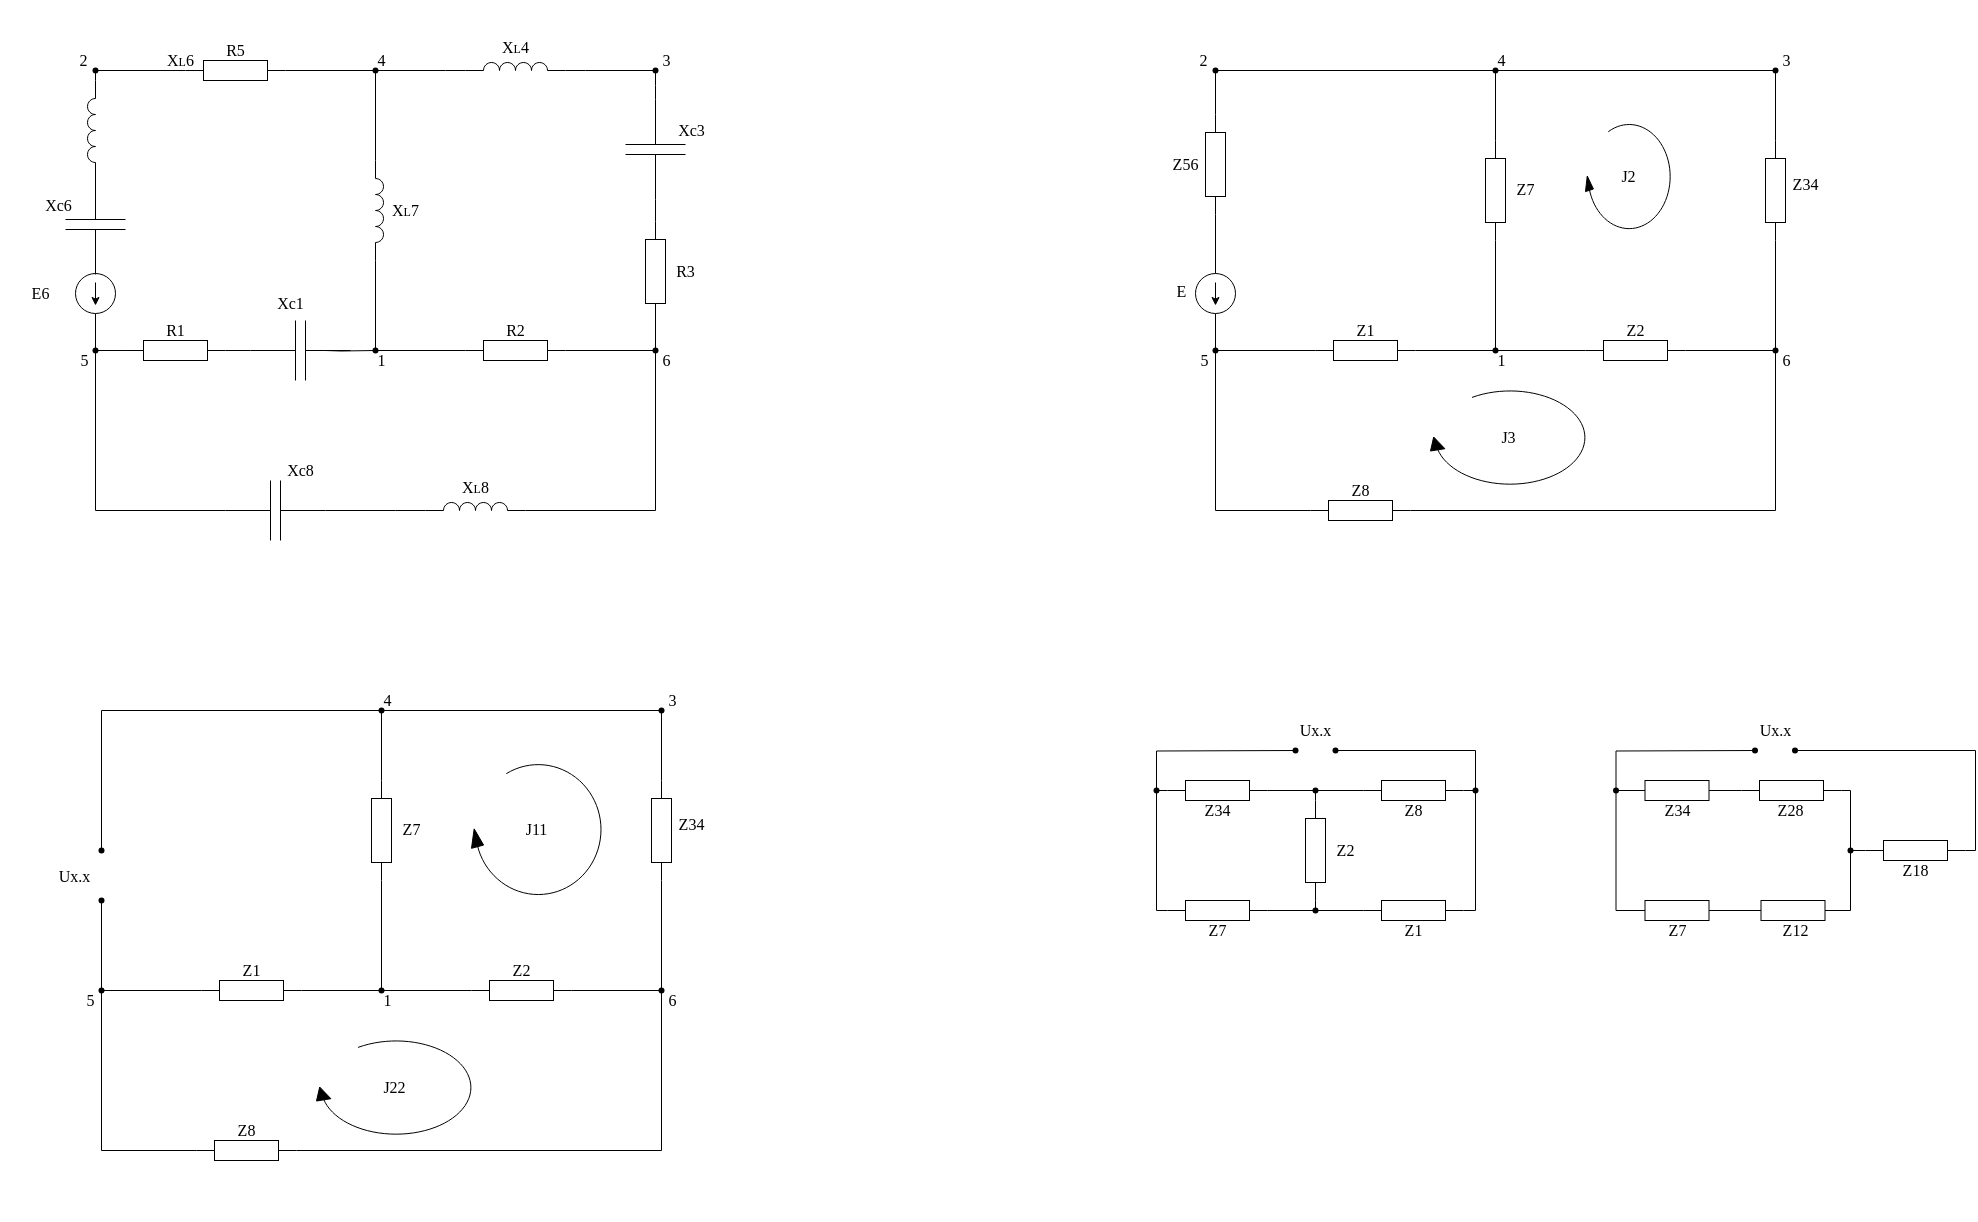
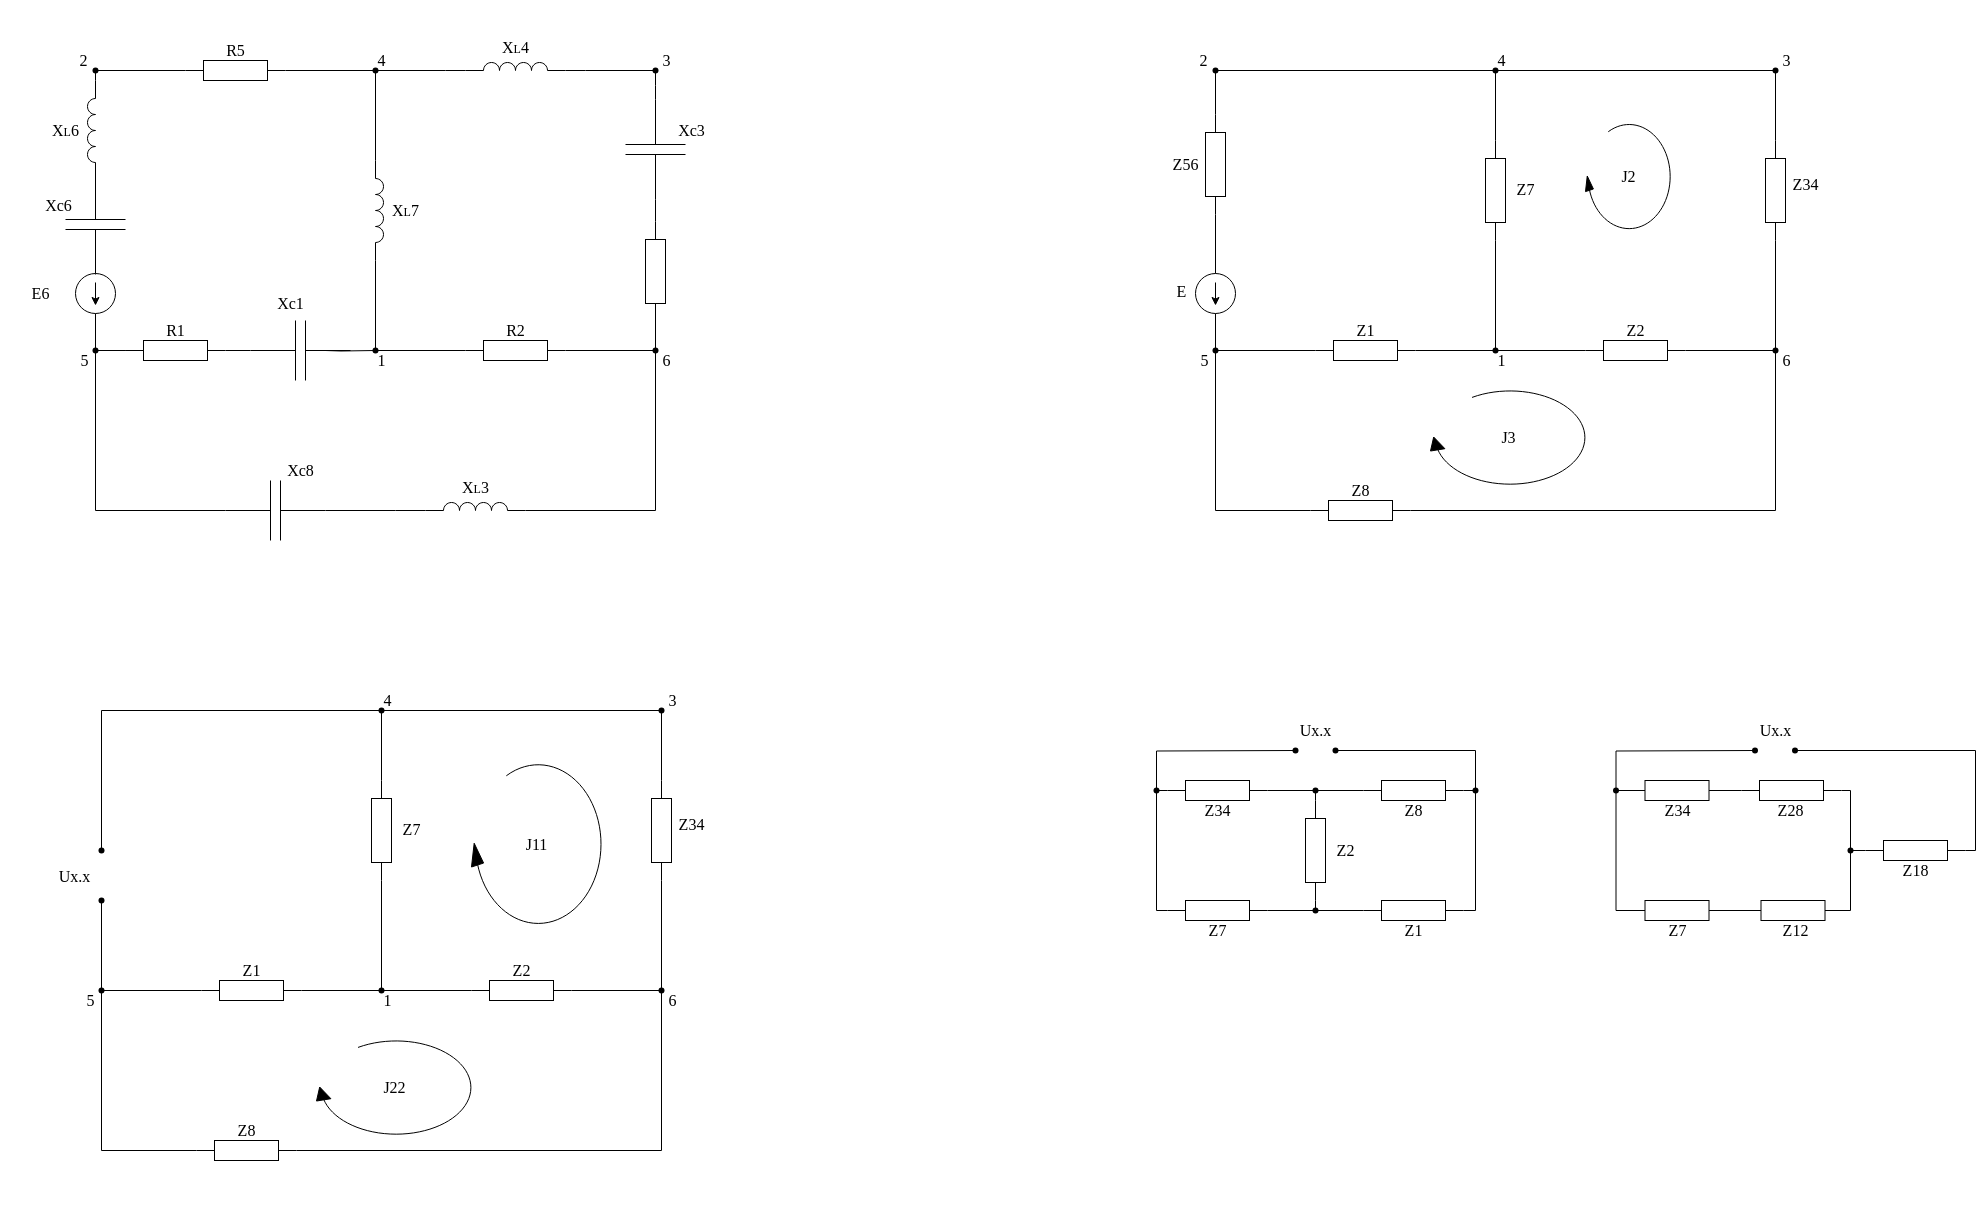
(181, 61) -> (66, 131)
(686, 272) -> none
(476, 488) -> (476, 488)
(537, 830) -> (537, 844)
